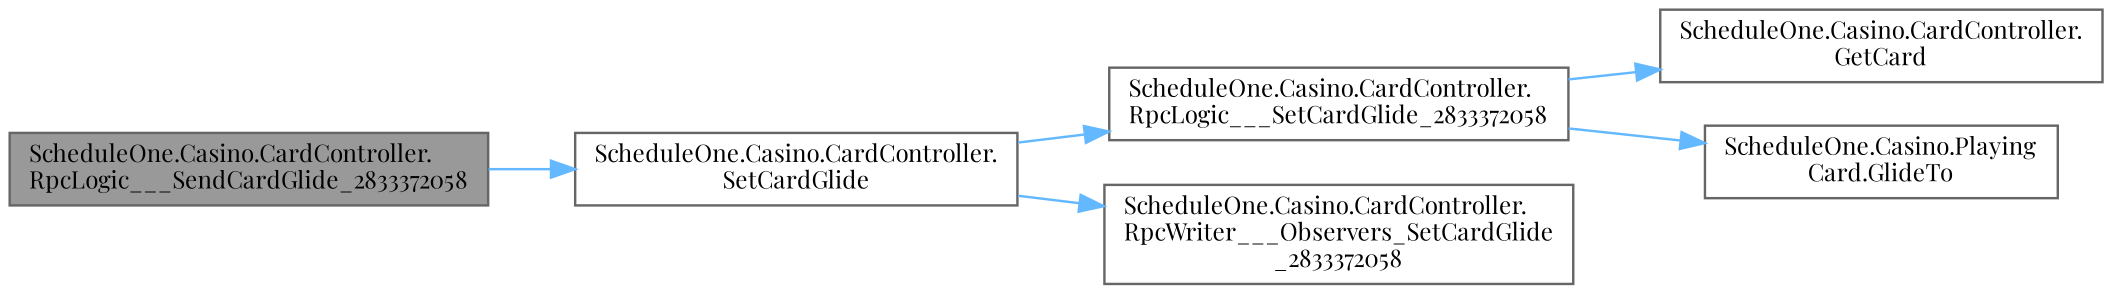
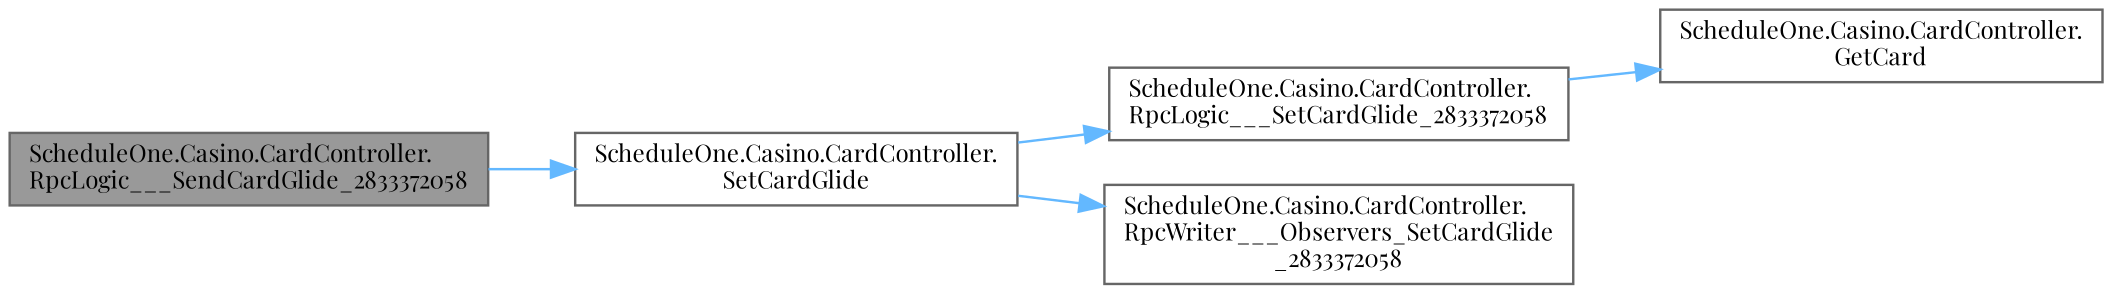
(1881, 162) -> none
